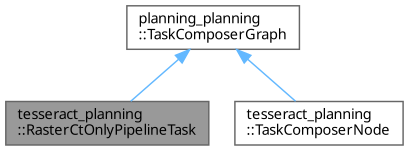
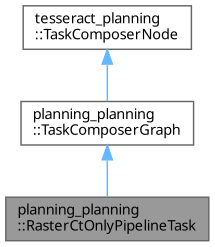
(272, 80) -> (107, 83)
(107, 123) -> (107, 219)
